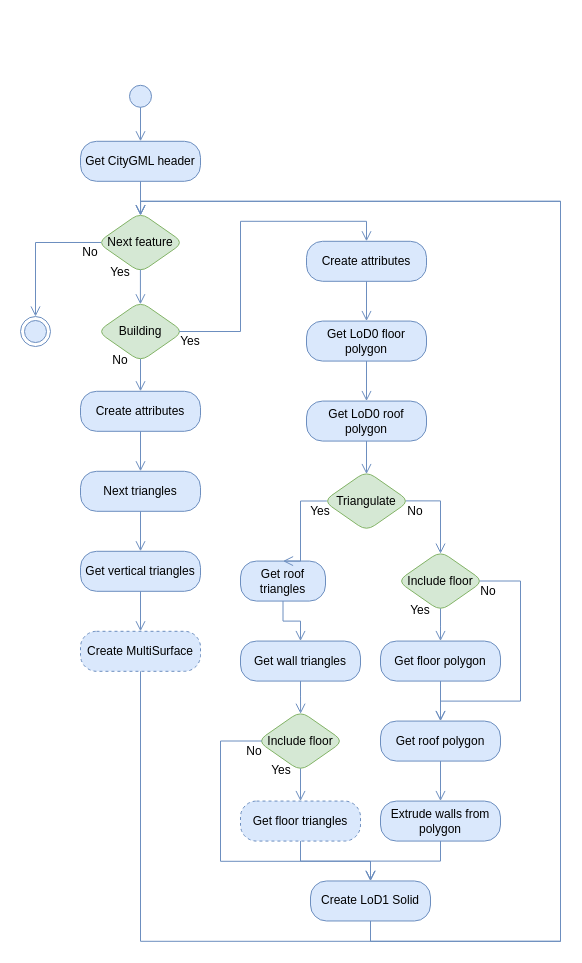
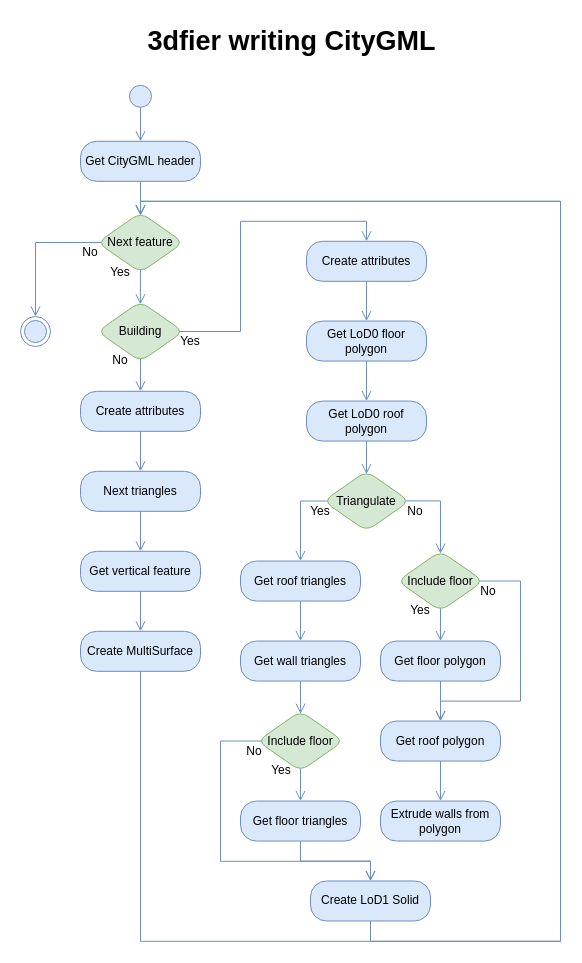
none -> (291, 41)
(141, 572) -> (141, 572)
(283, 581) -> (301, 581)
(141, 651) -> (141, 651)
(301, 821) -> (301, 821)
(417, 861) -> none
